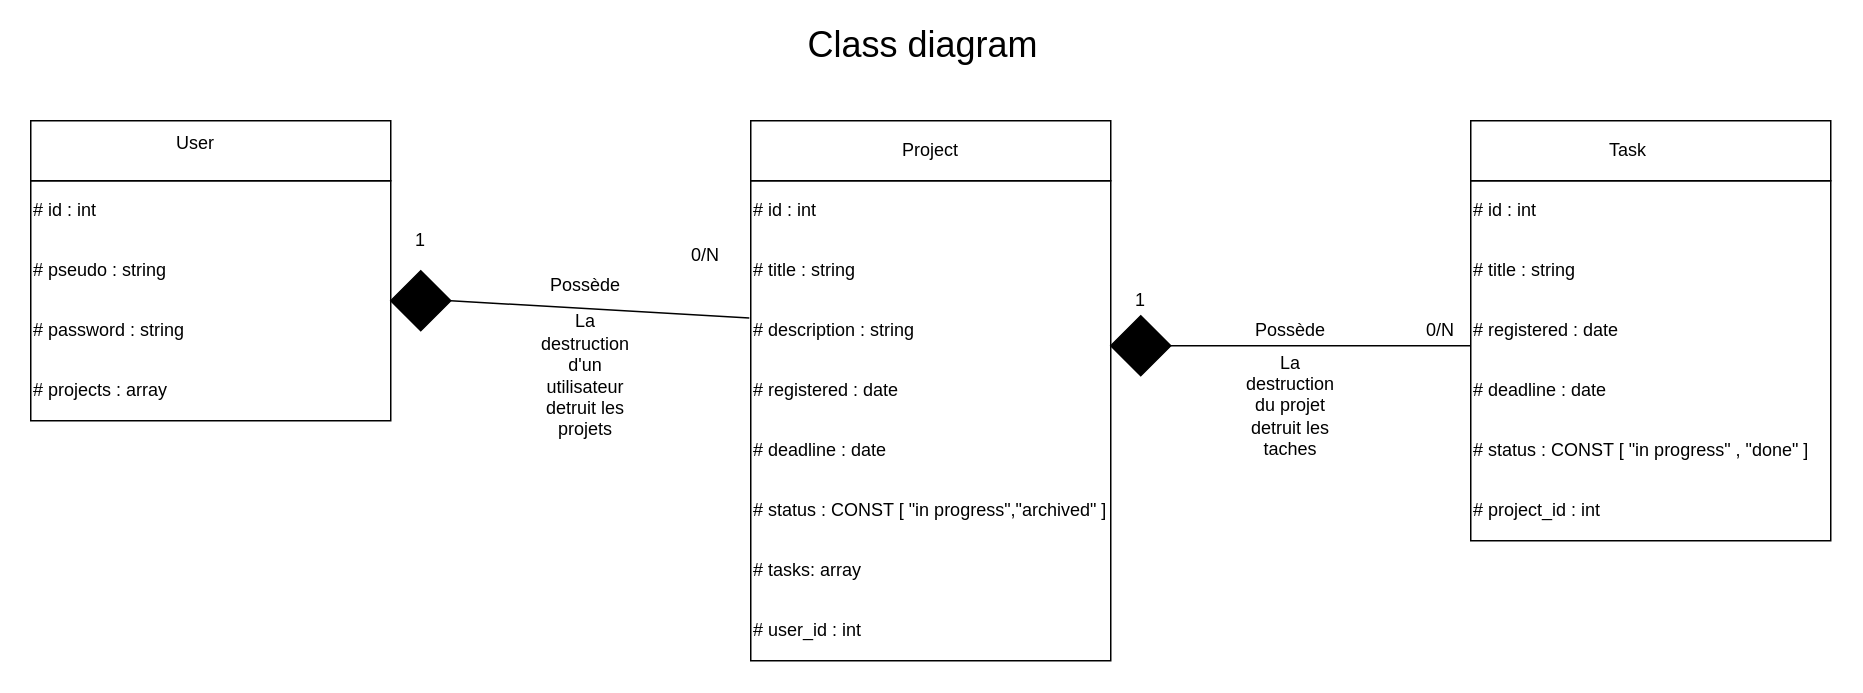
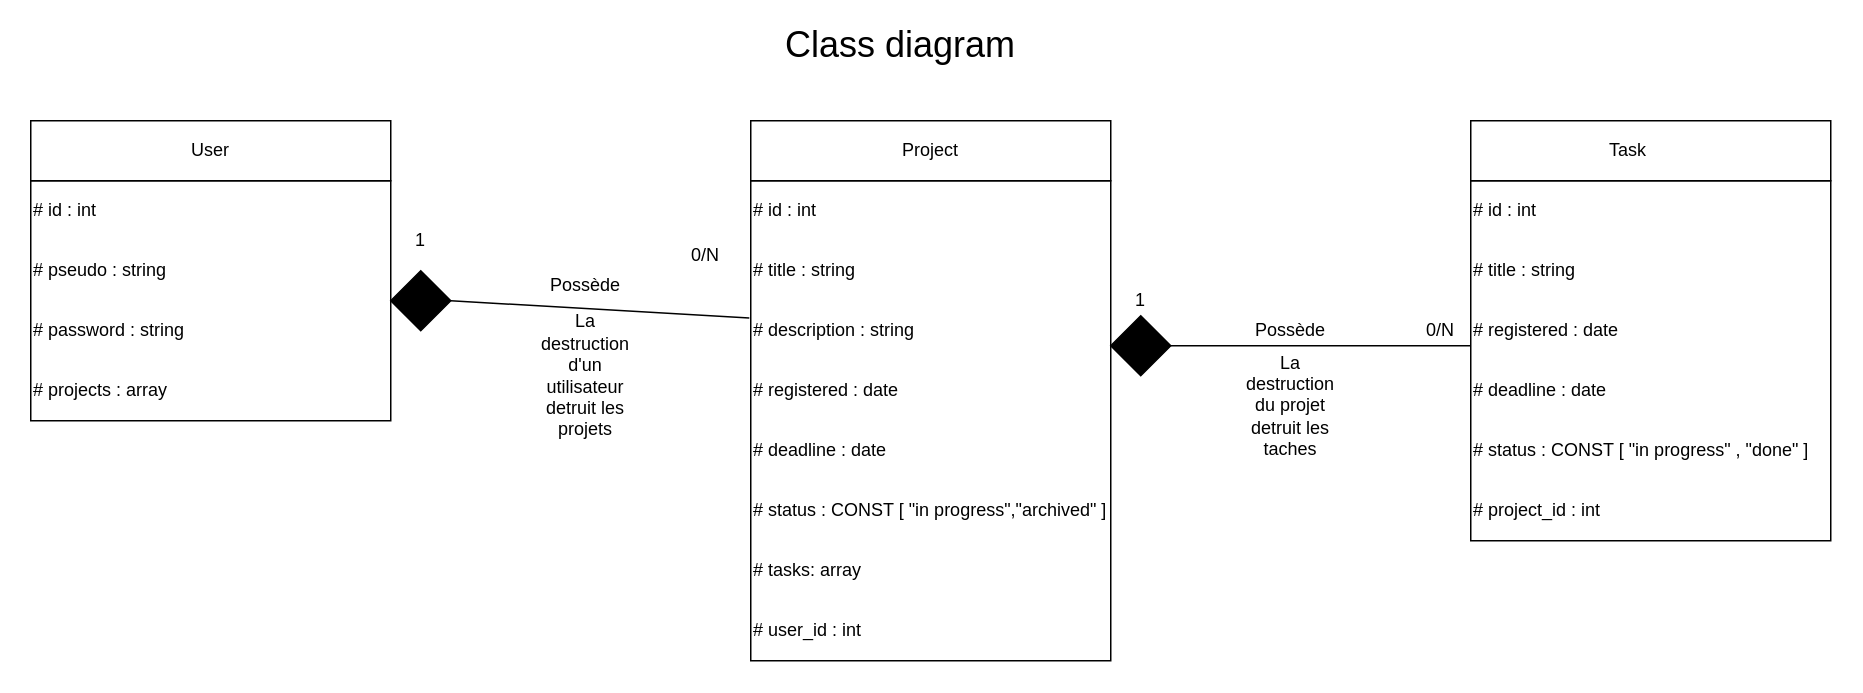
(923, 46) -> (901, 46)
(196, 143) -> (211, 151)
